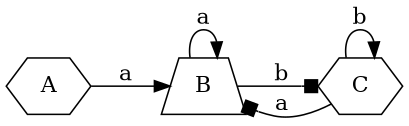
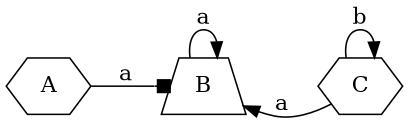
(123, 86) -> (123, 86)
(270, 86) -> none
(296, 116) -> (296, 116)
